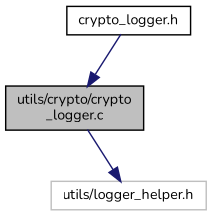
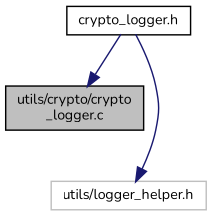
(100, 150) -> (158, 101)
